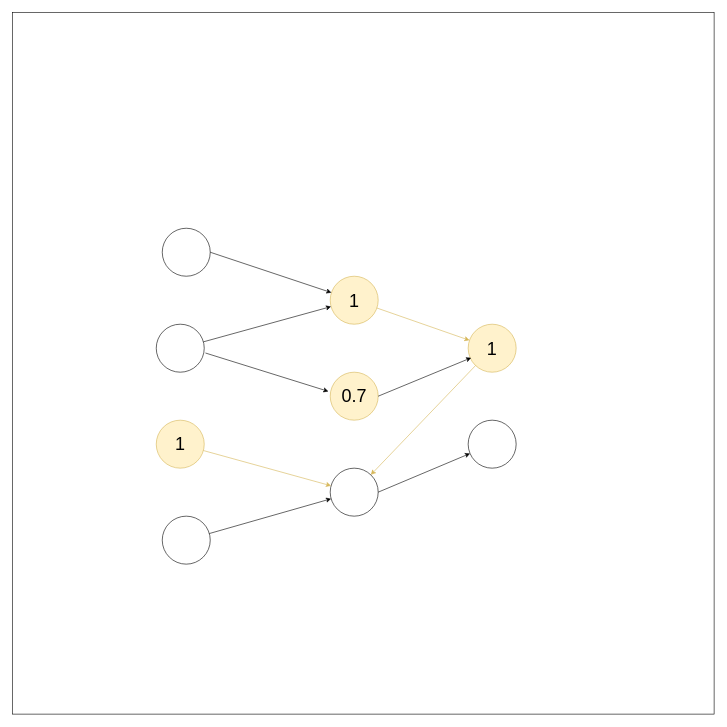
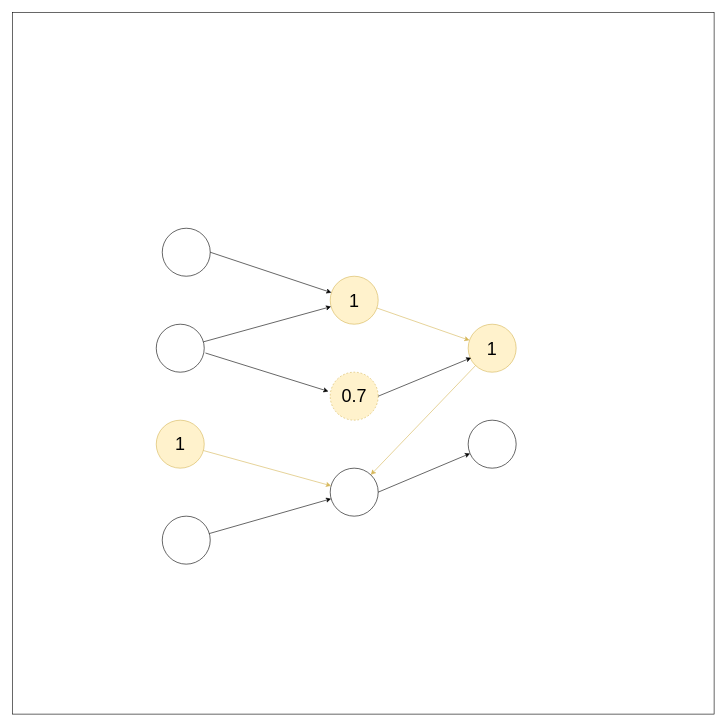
(354, 396) -> (354, 396)
